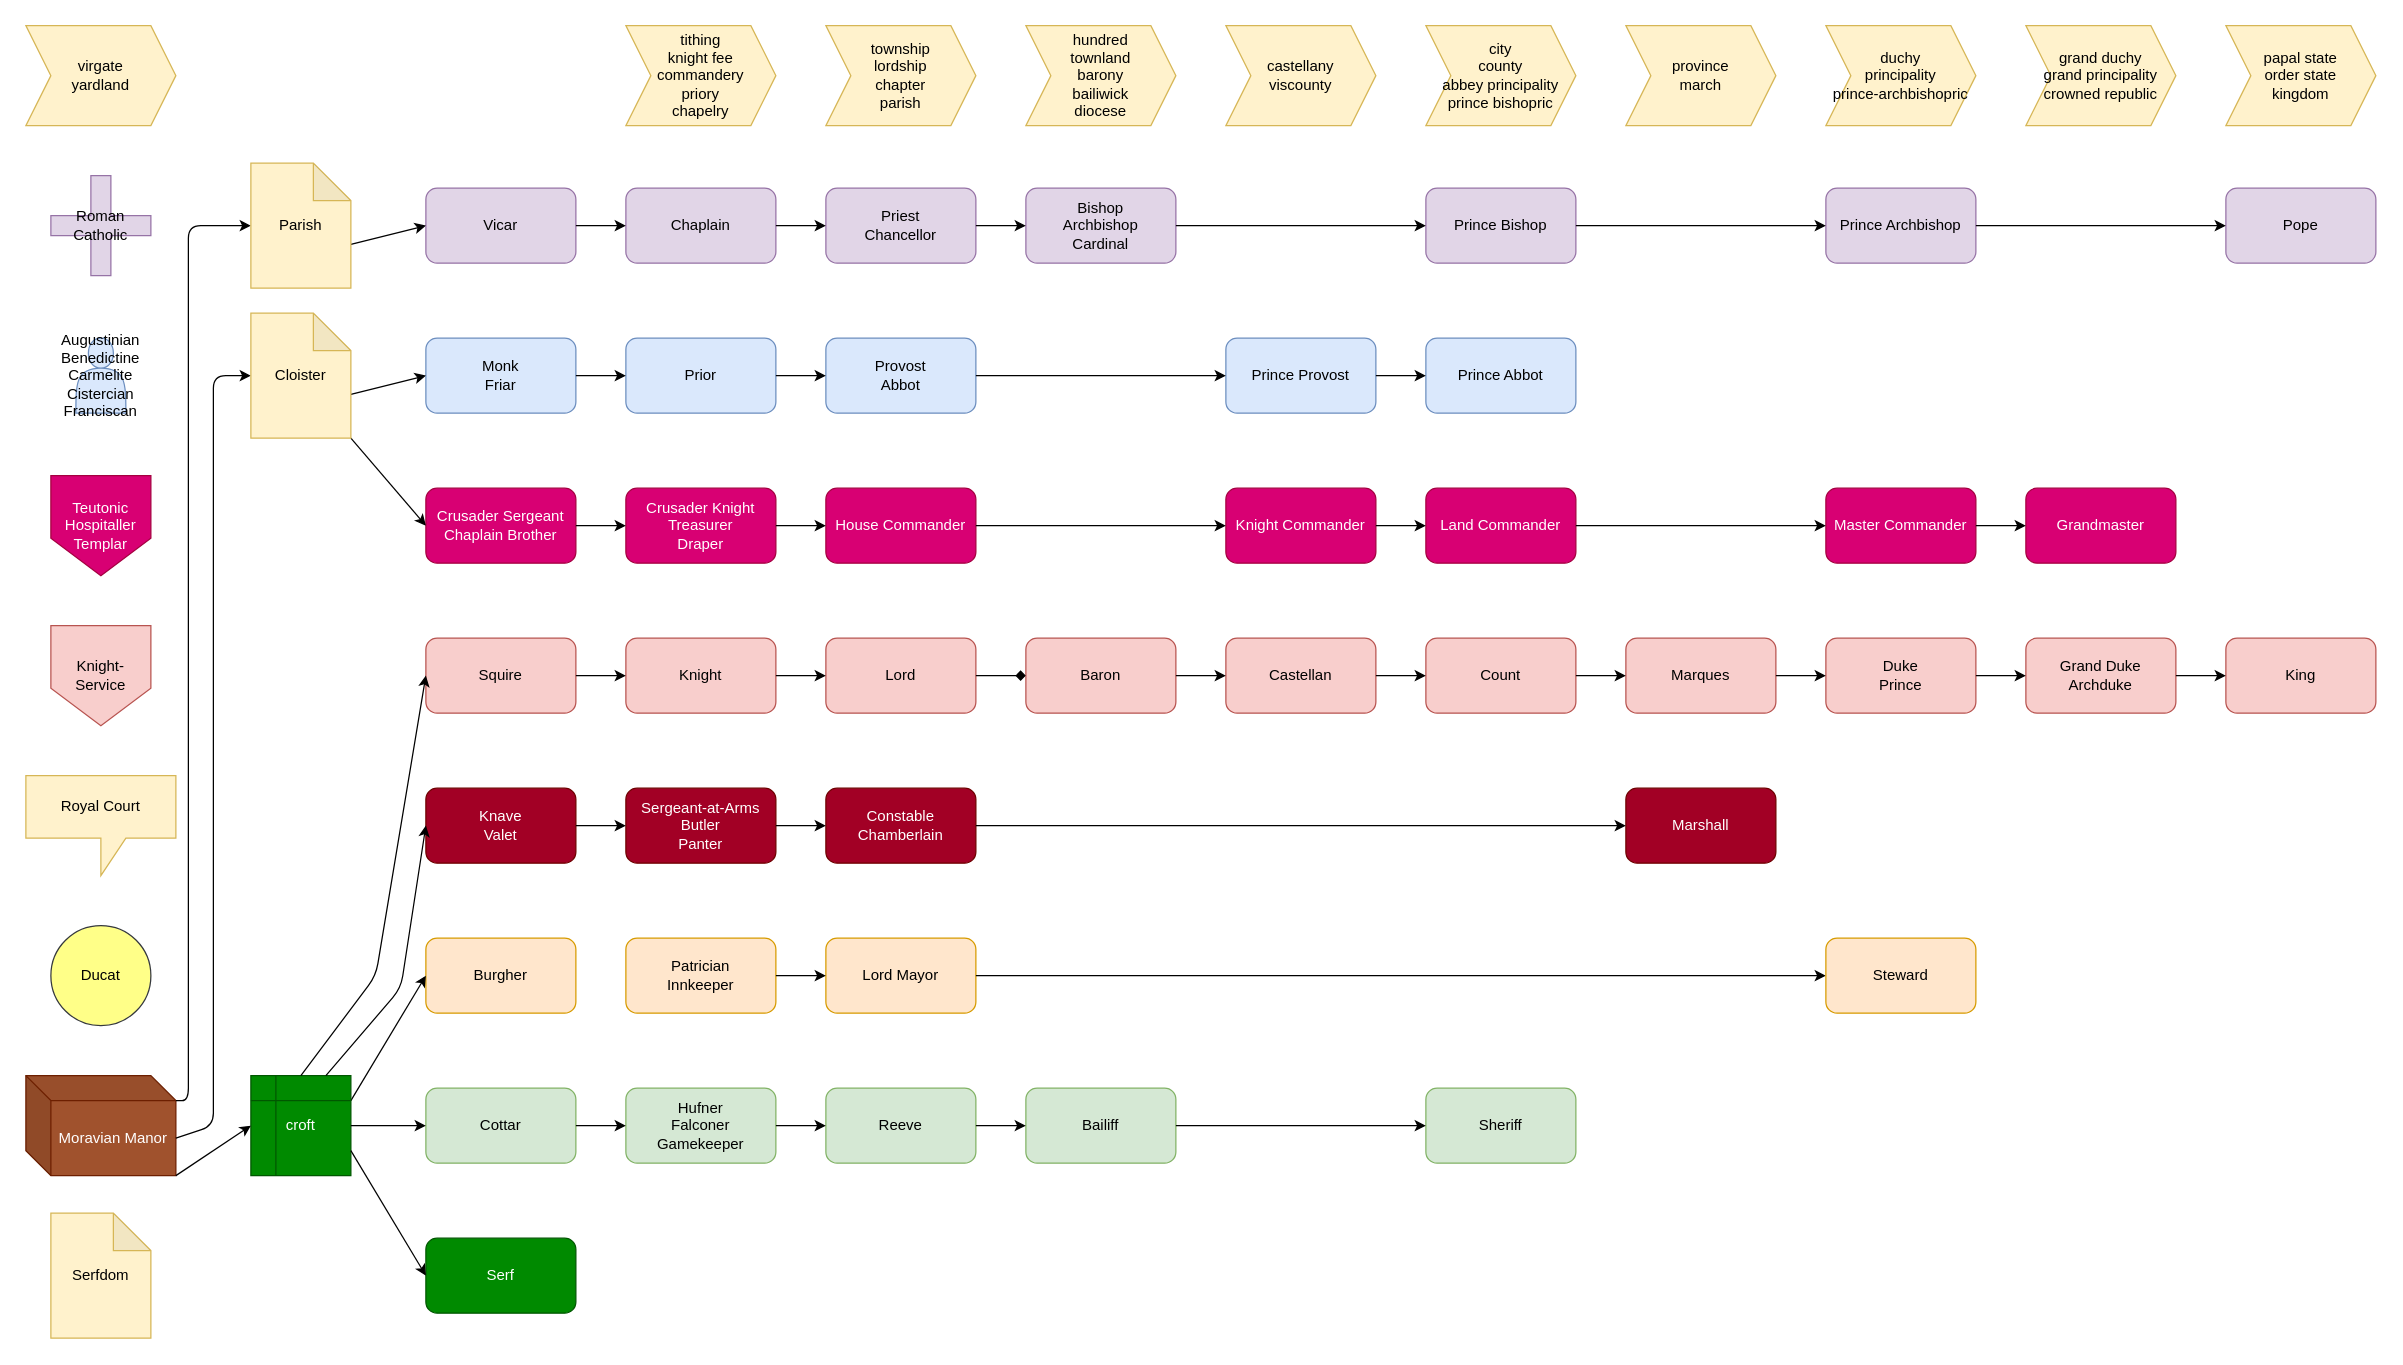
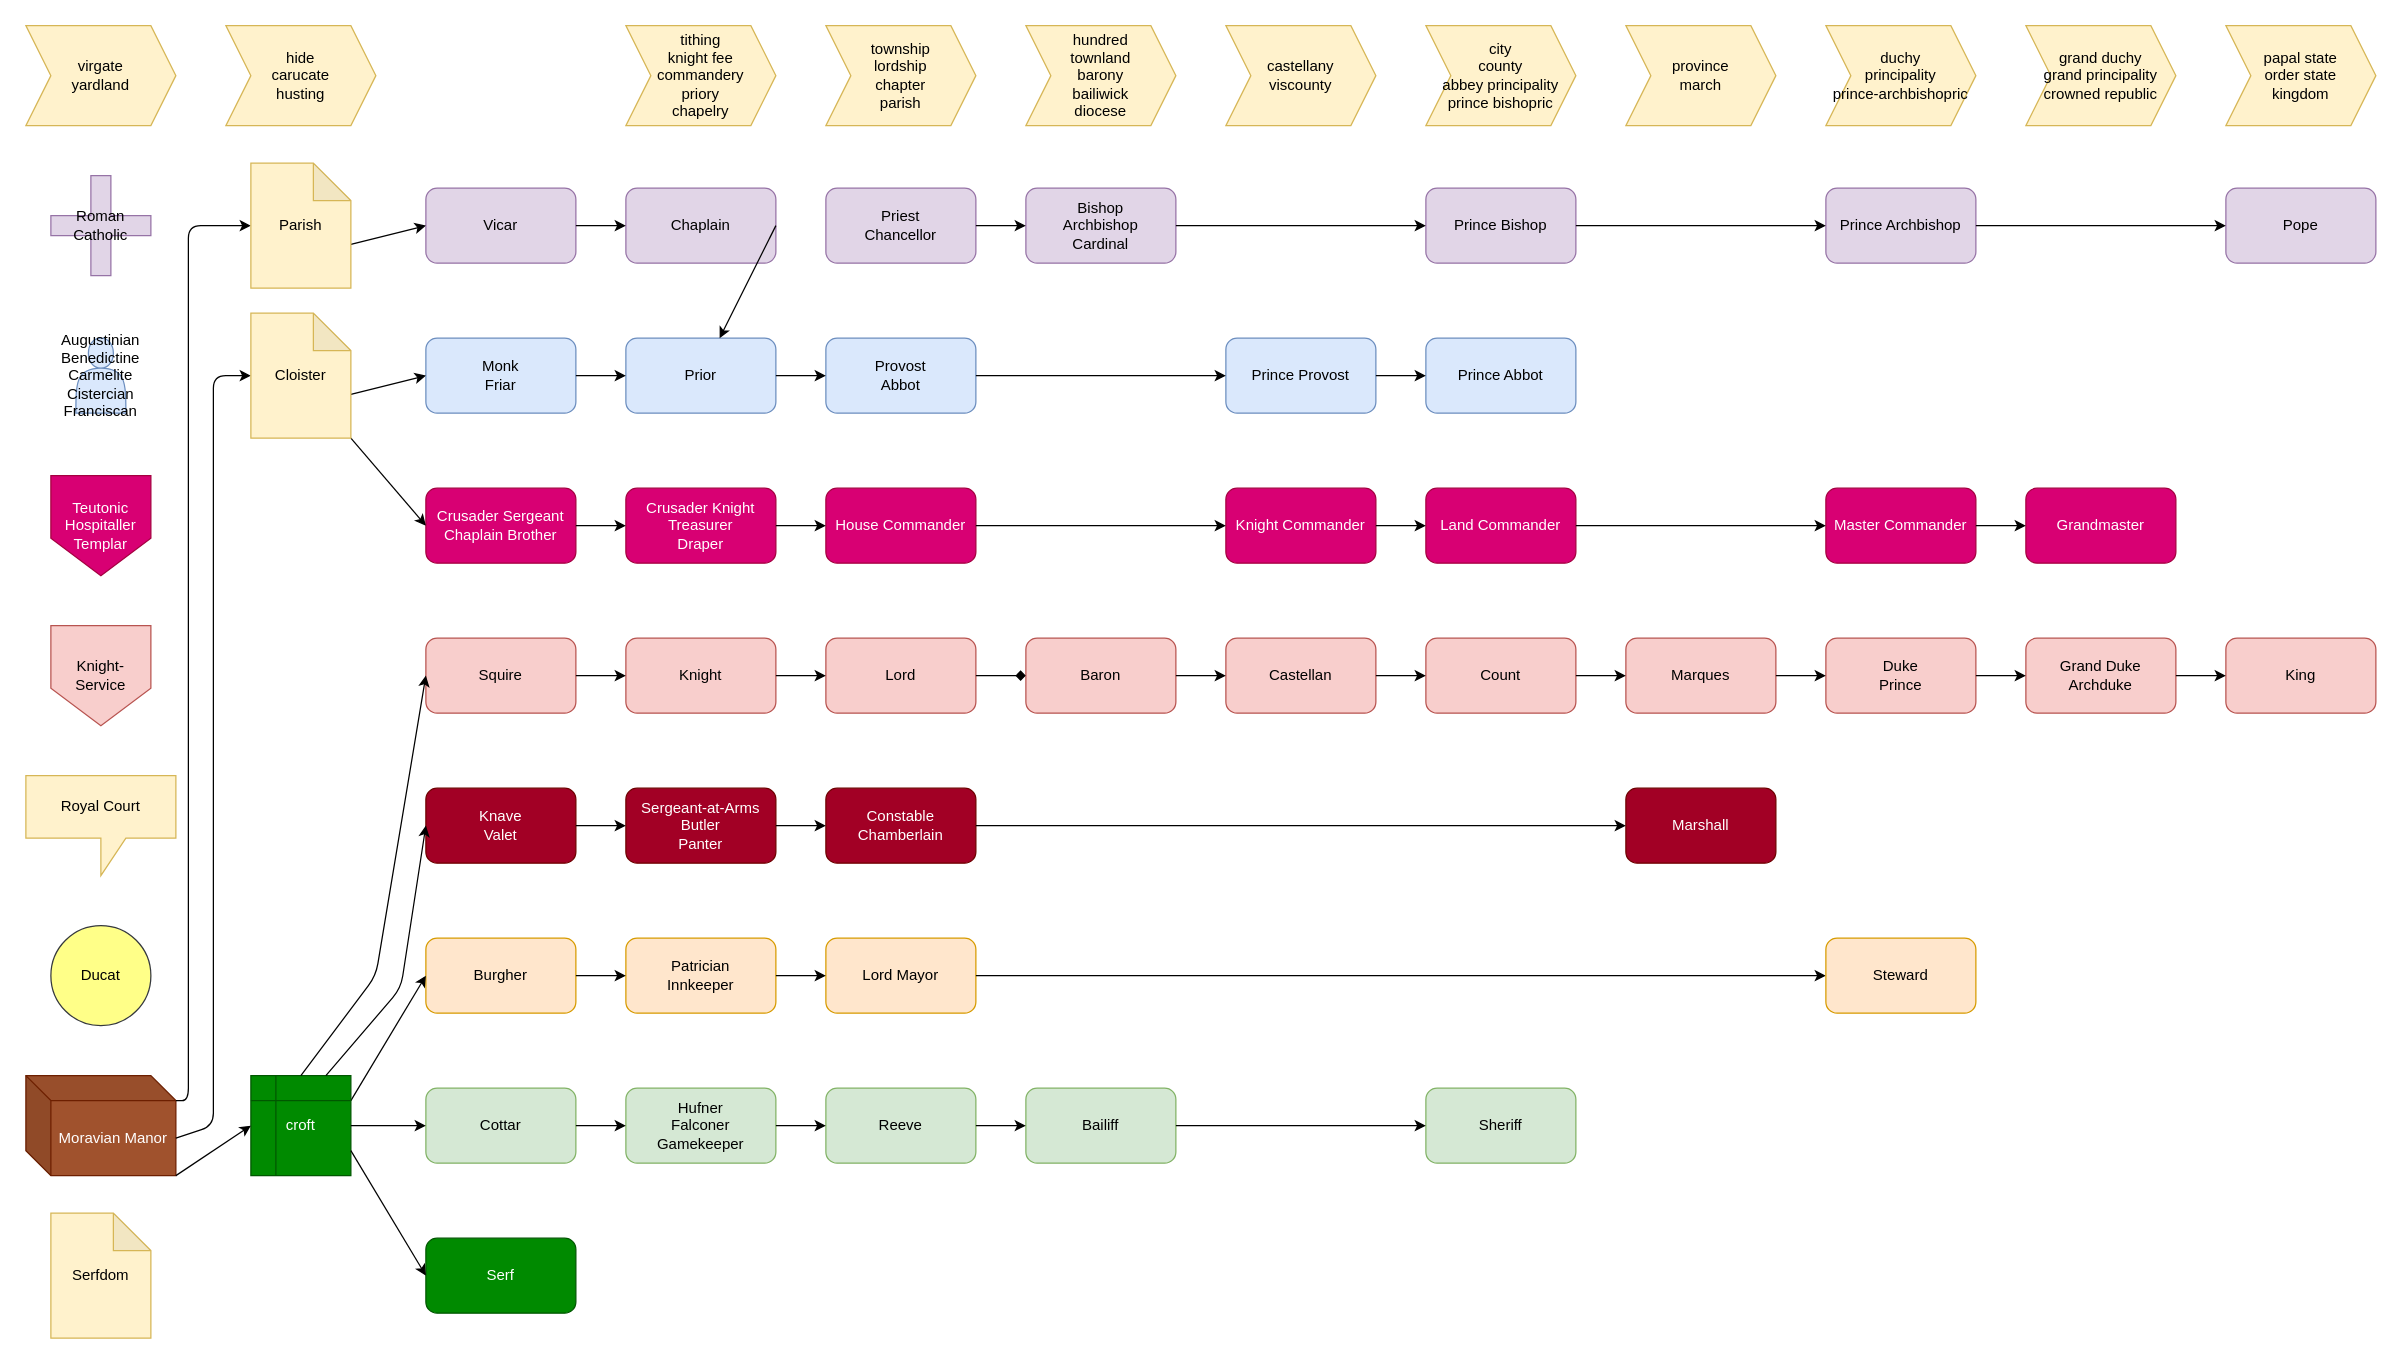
none -> (301, 76)
(797, 226) -> (750, 278)
none -> (597, 976)
